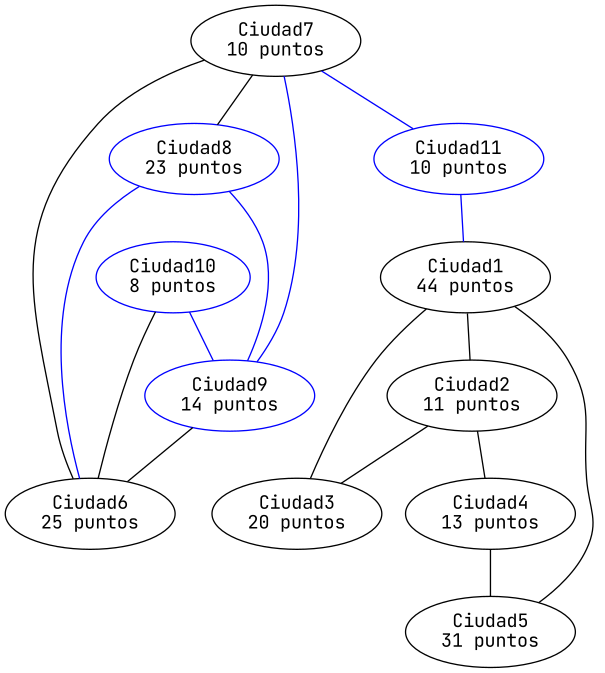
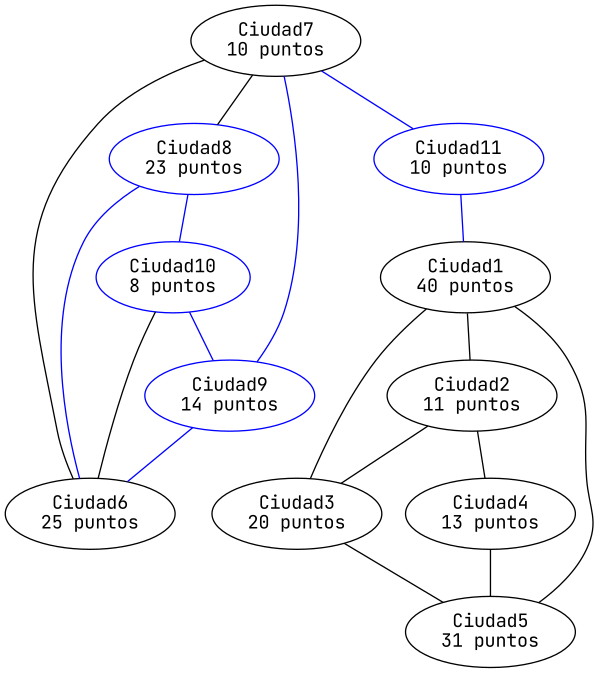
(268, 272) -> (184, 218)
(465, 277) -> (465, 277)
(160, 455) -> (160, 455)
none -> (394, 573)
